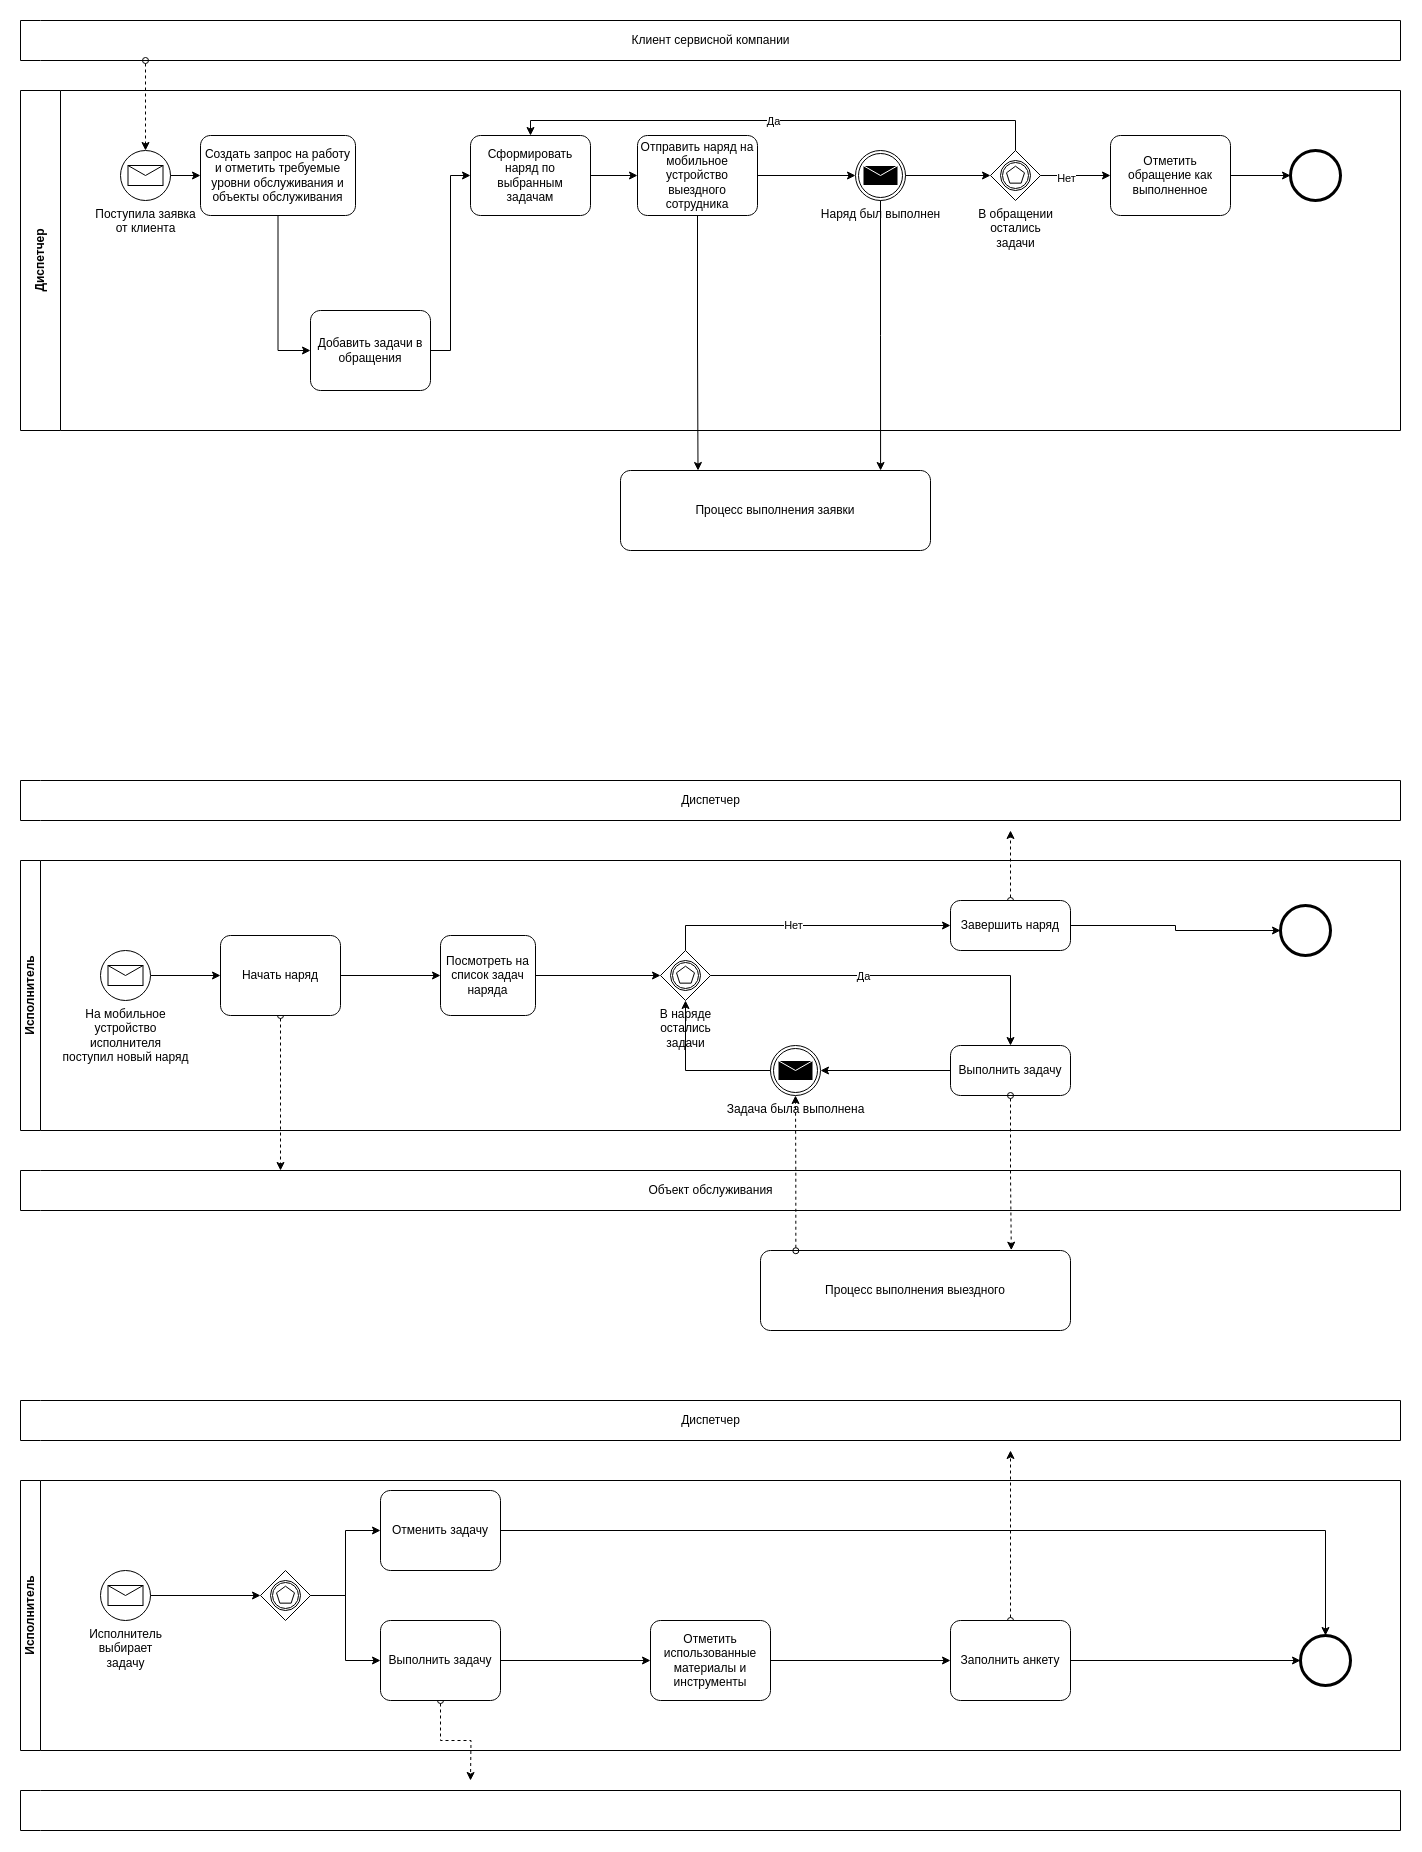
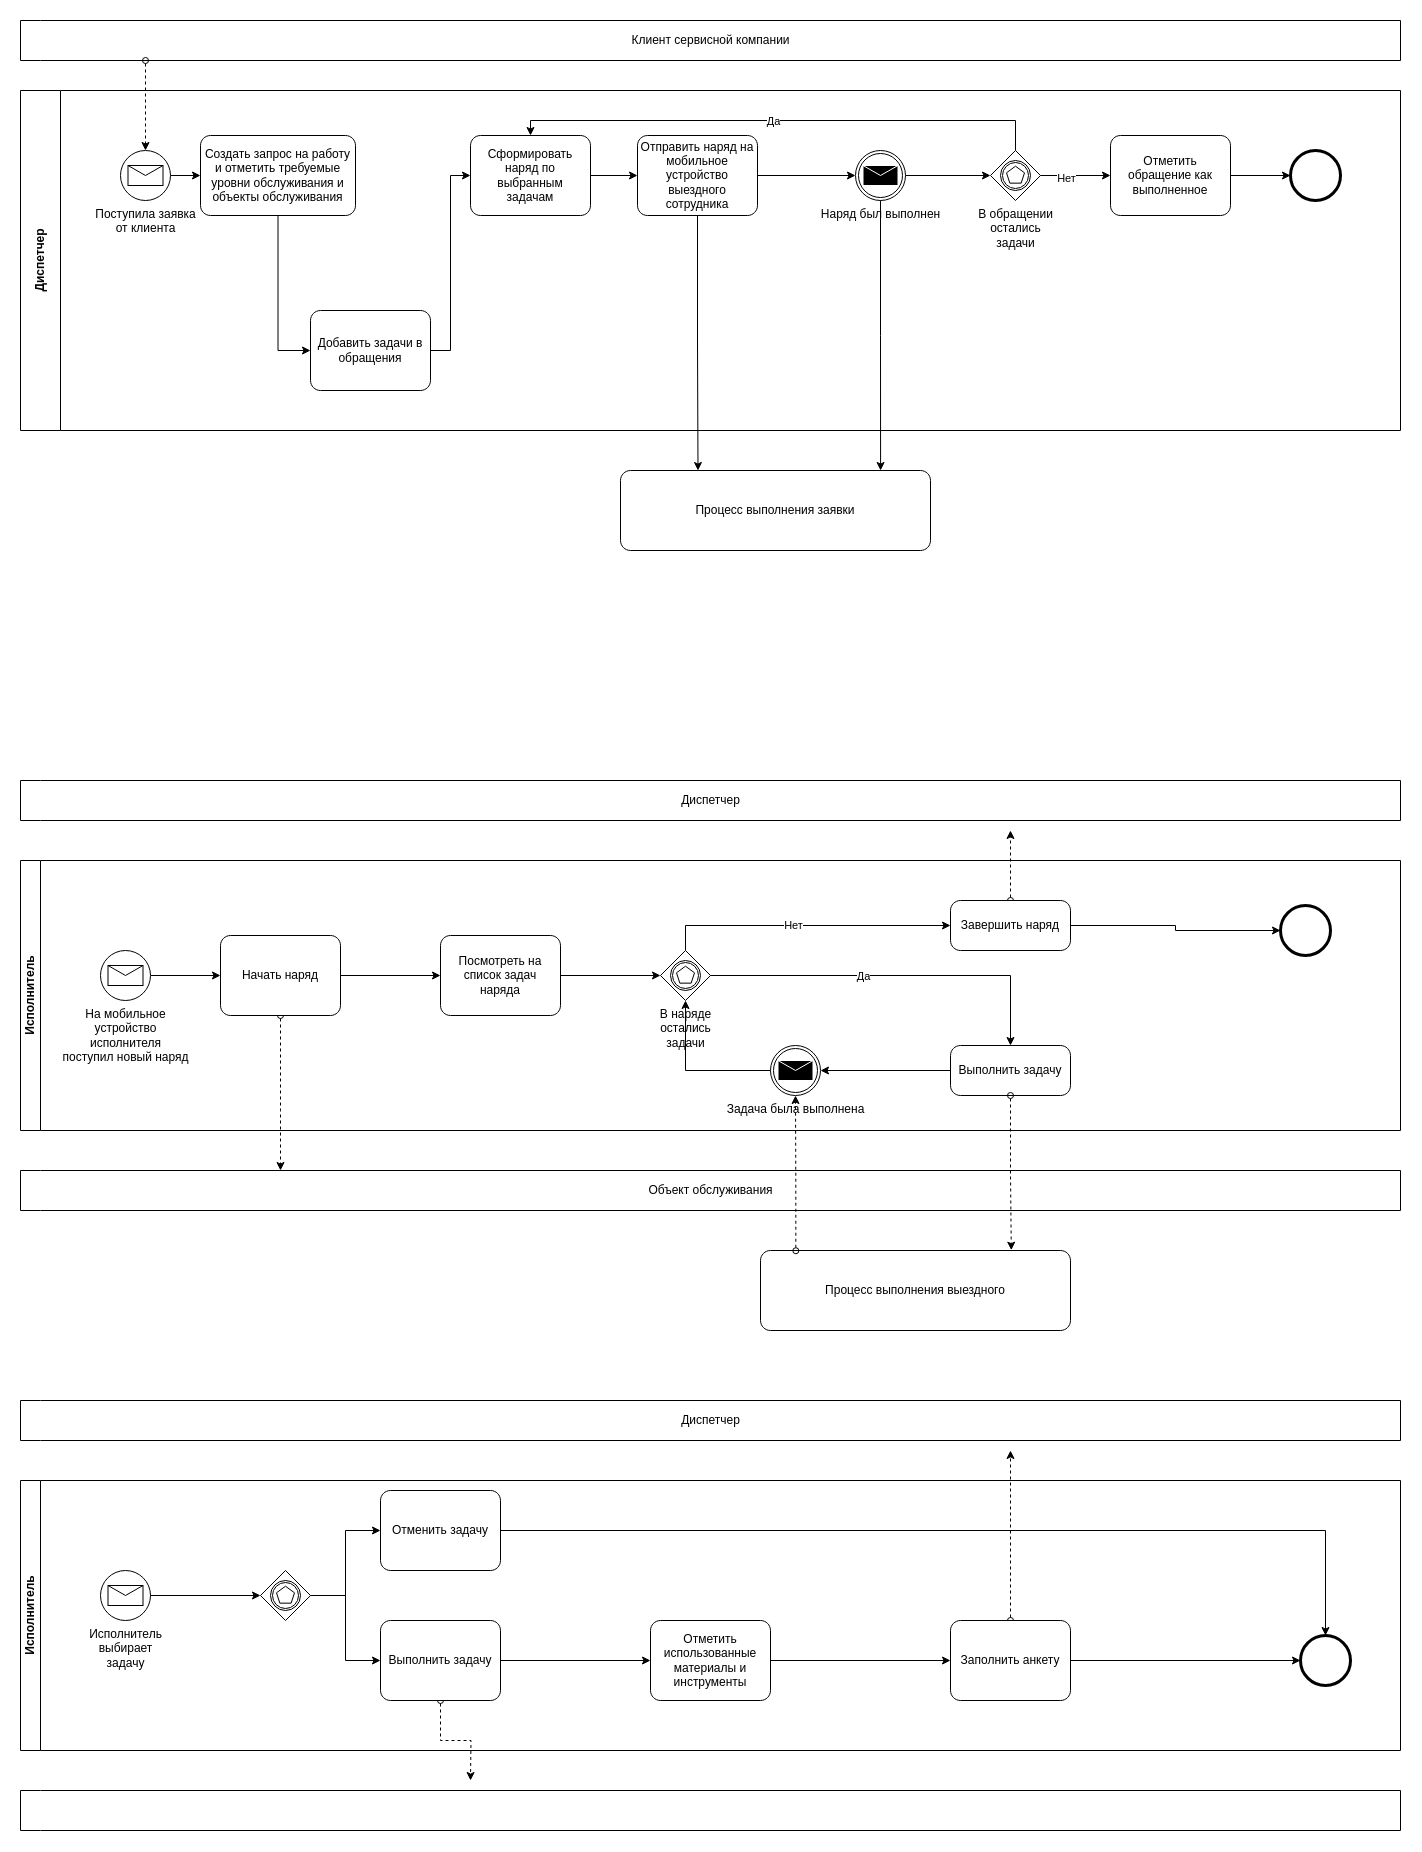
(488, 976) -> (501, 976)
